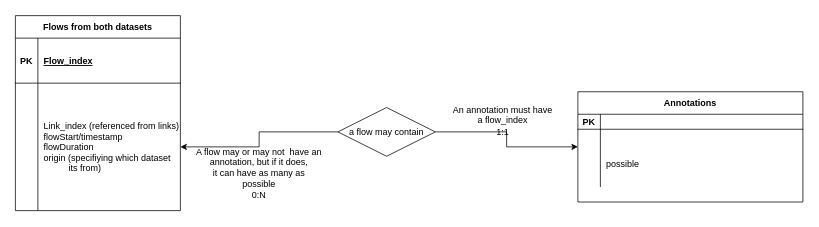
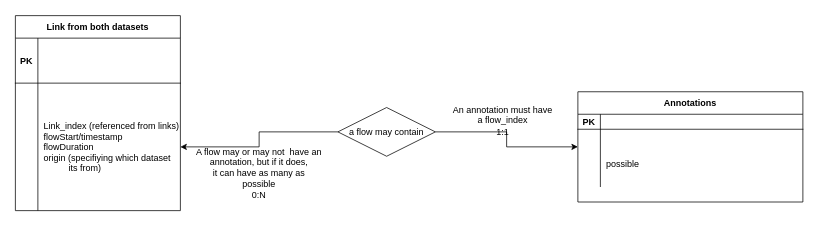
(98, 27) -> (98, 27)
(109, 60) -> none
